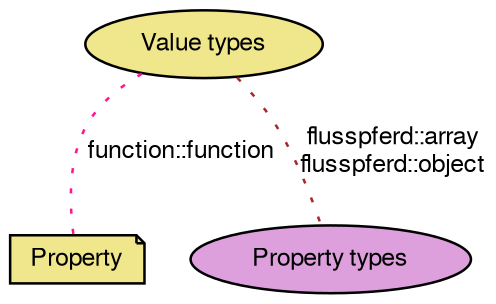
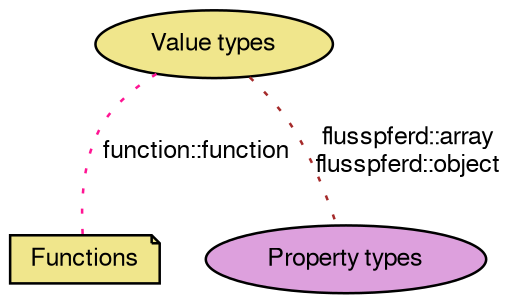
(77, 259) -> (85, 259)
